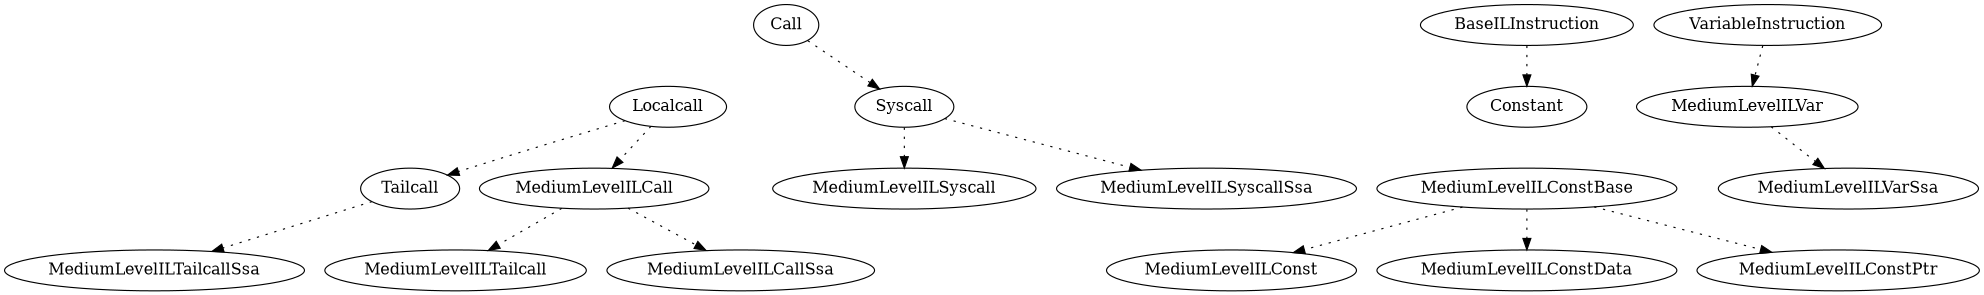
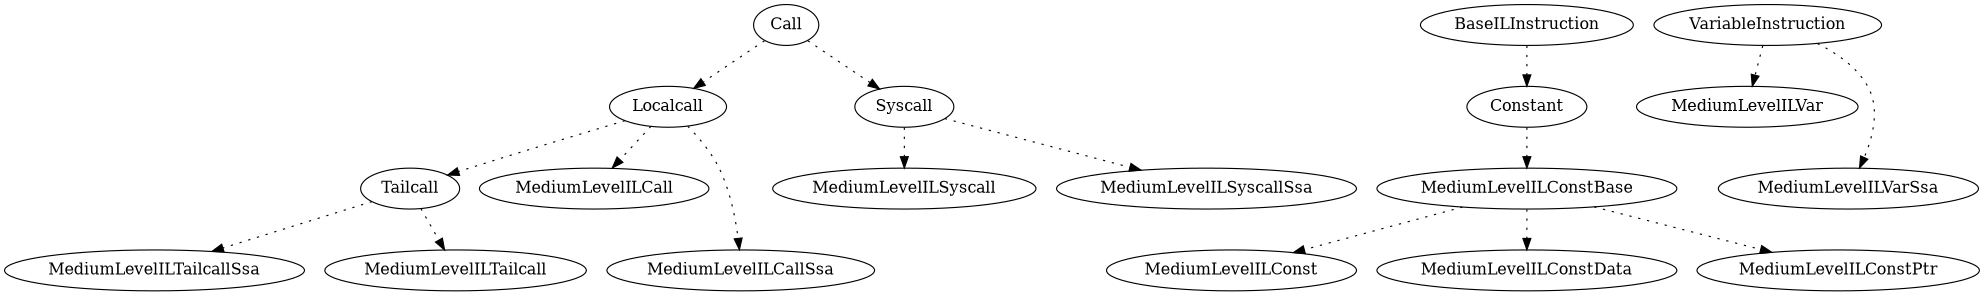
none -> (734, 61)
none -> (1527, 142)
(1793, 144) -> (1869, 89)
(530, 226) -> (430, 224)
(662, 227) -> (723, 178)
